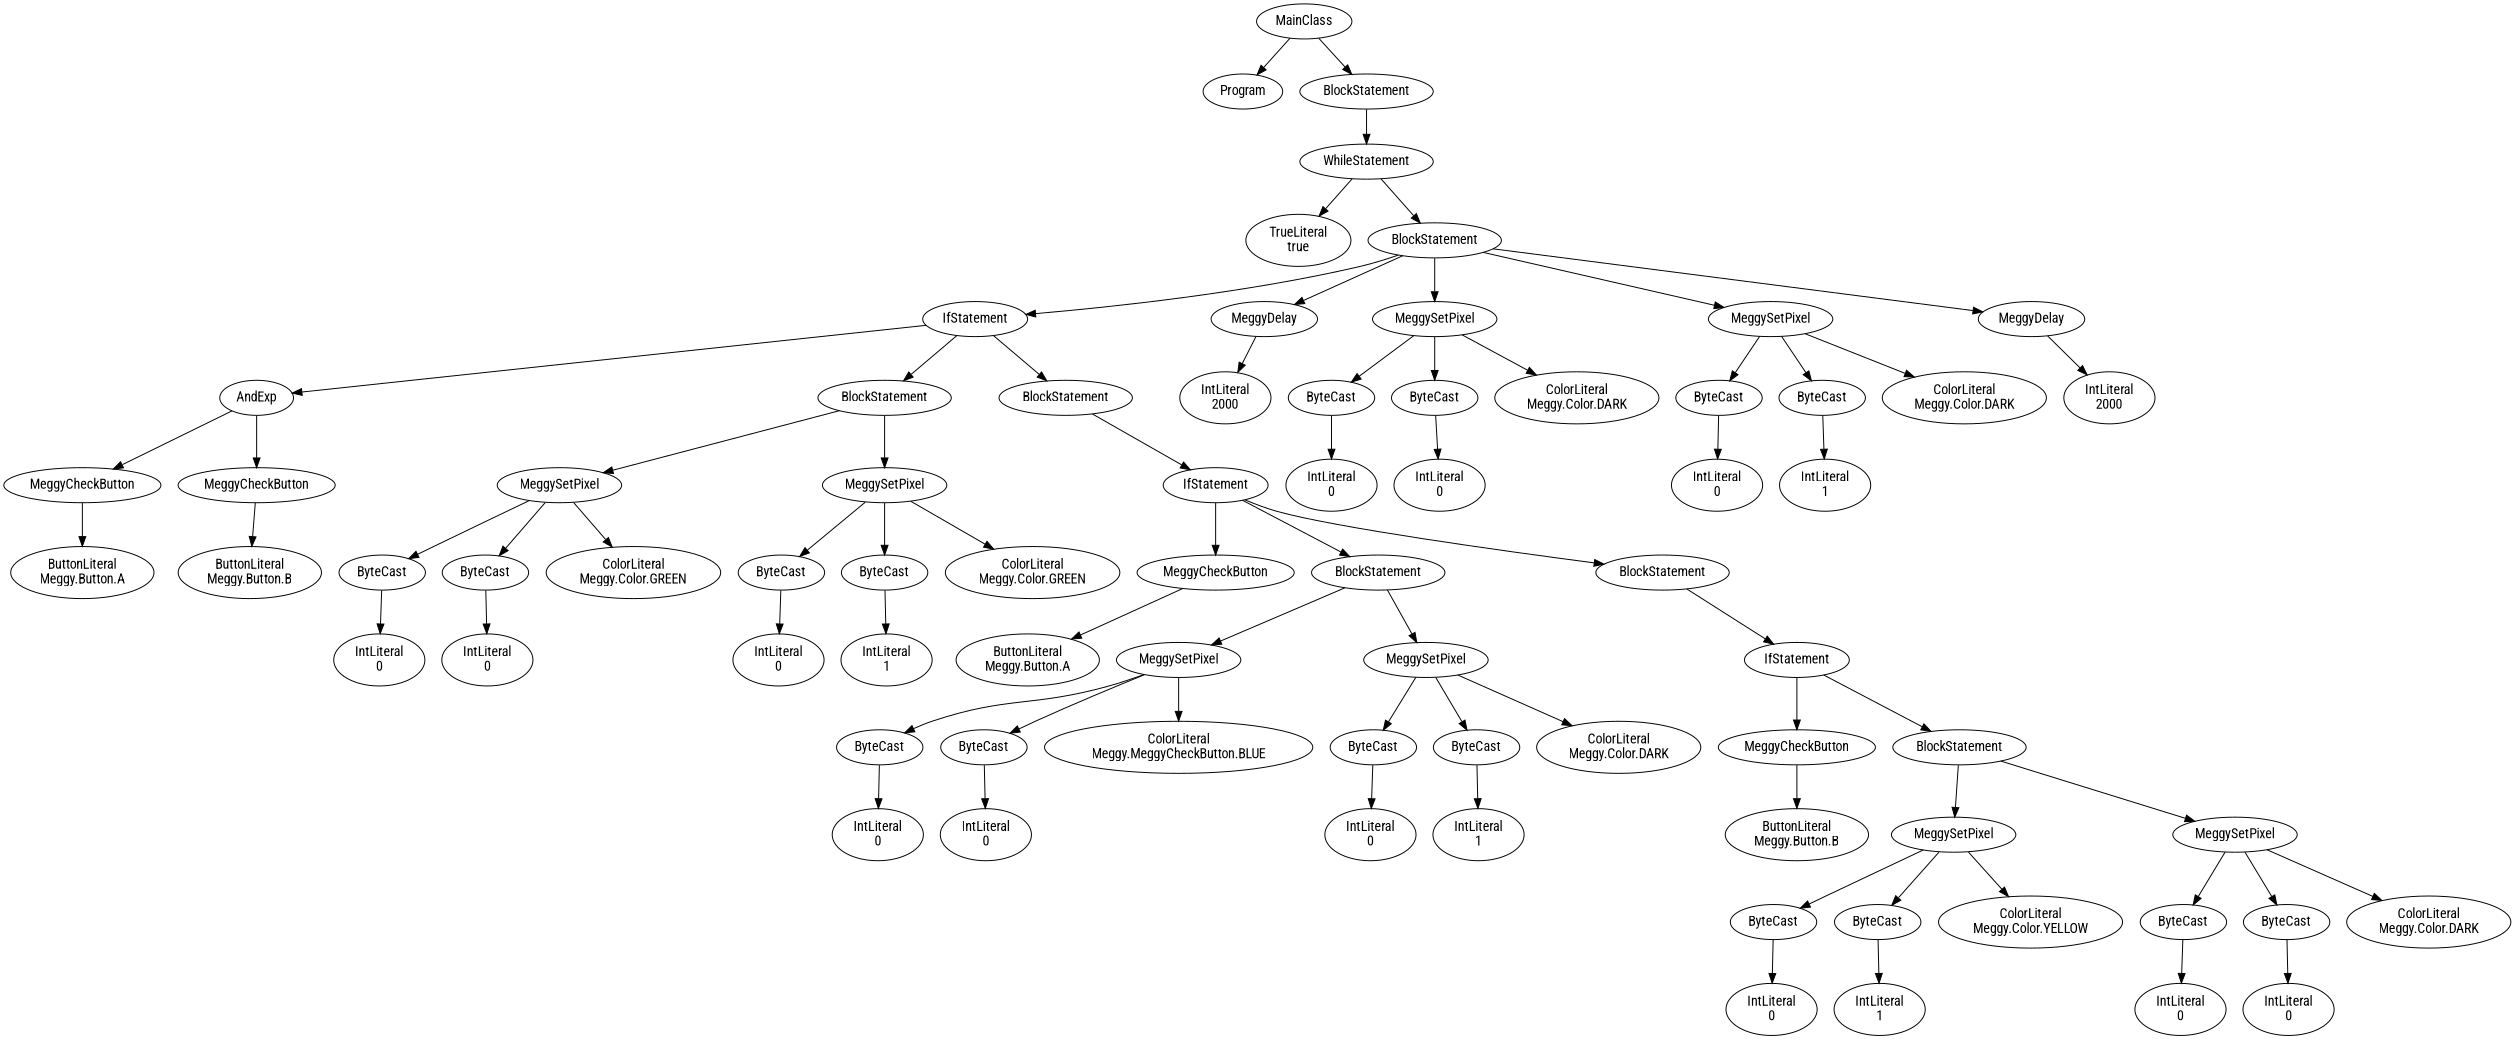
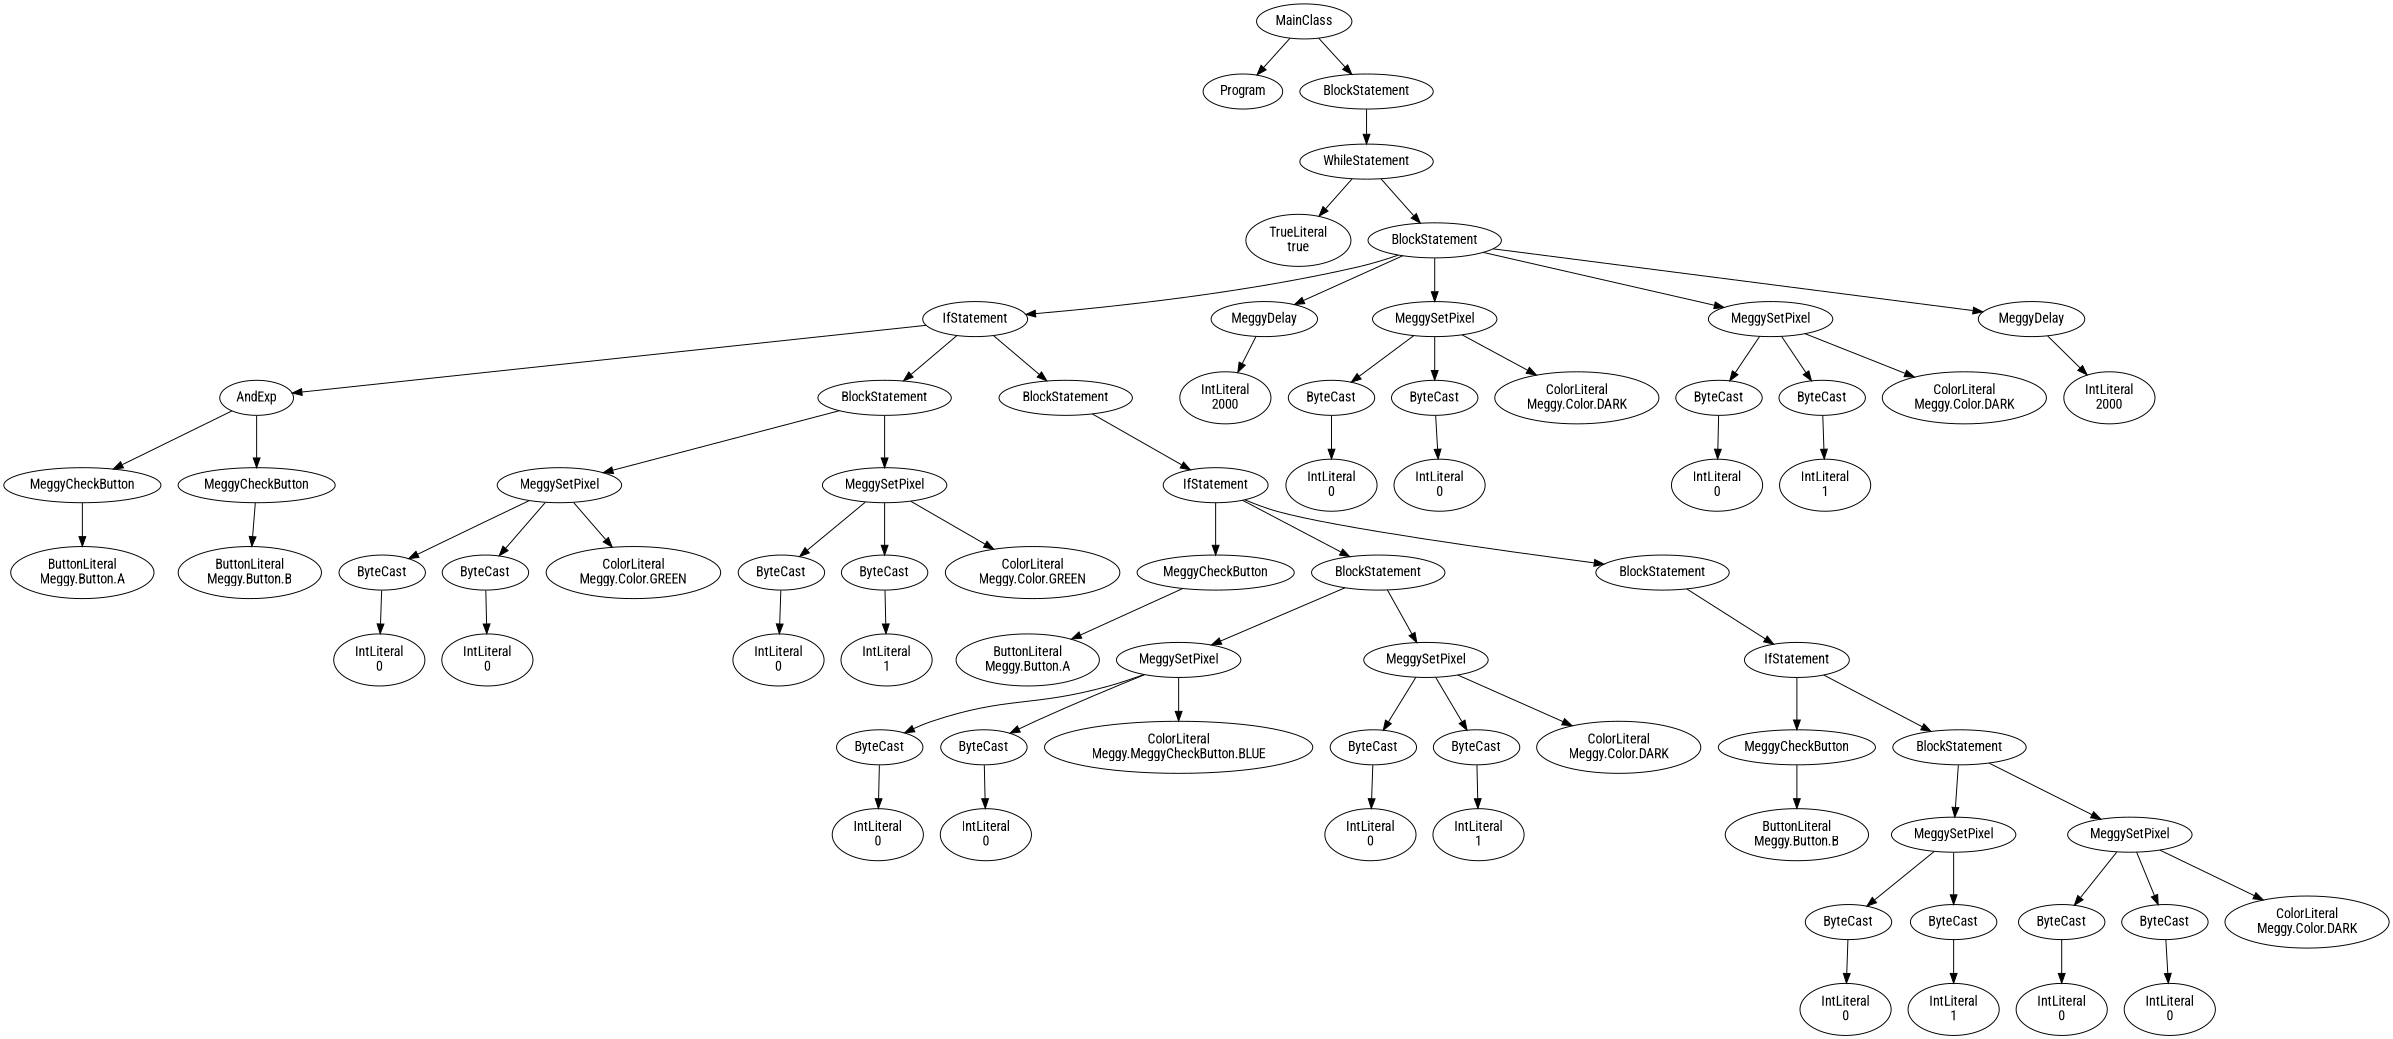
(2031, 922) -> none
